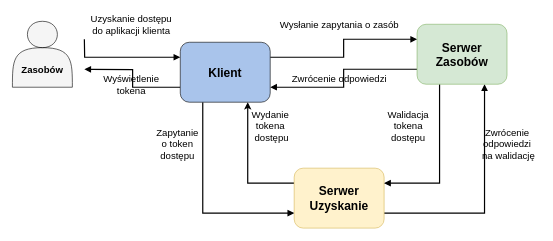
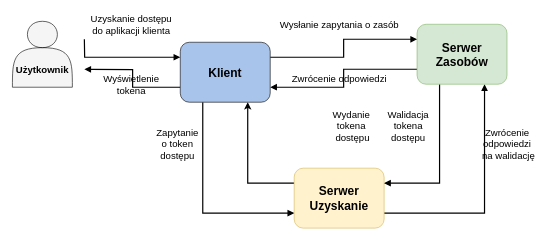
(42, 54) -> (42, 54)
(270, 126) -> (351, 126)
